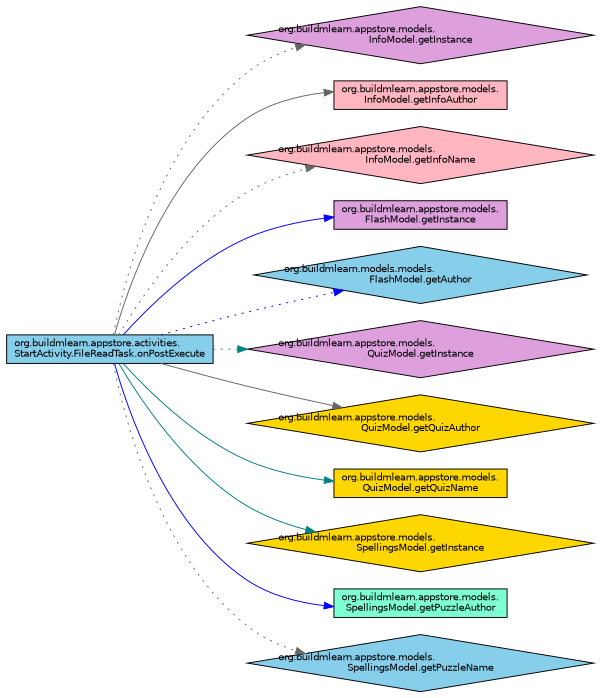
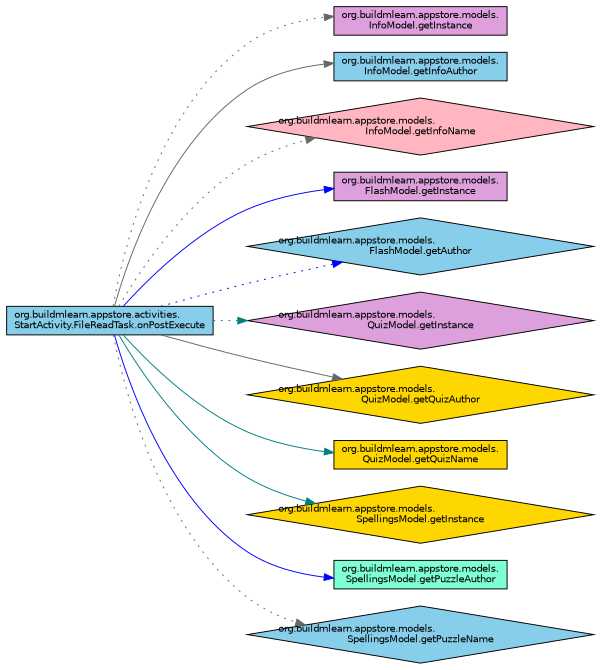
(421, 35) -> (421, 21)
(421, 95) -> (421, 67)
(421, 275) -> (421, 246)
